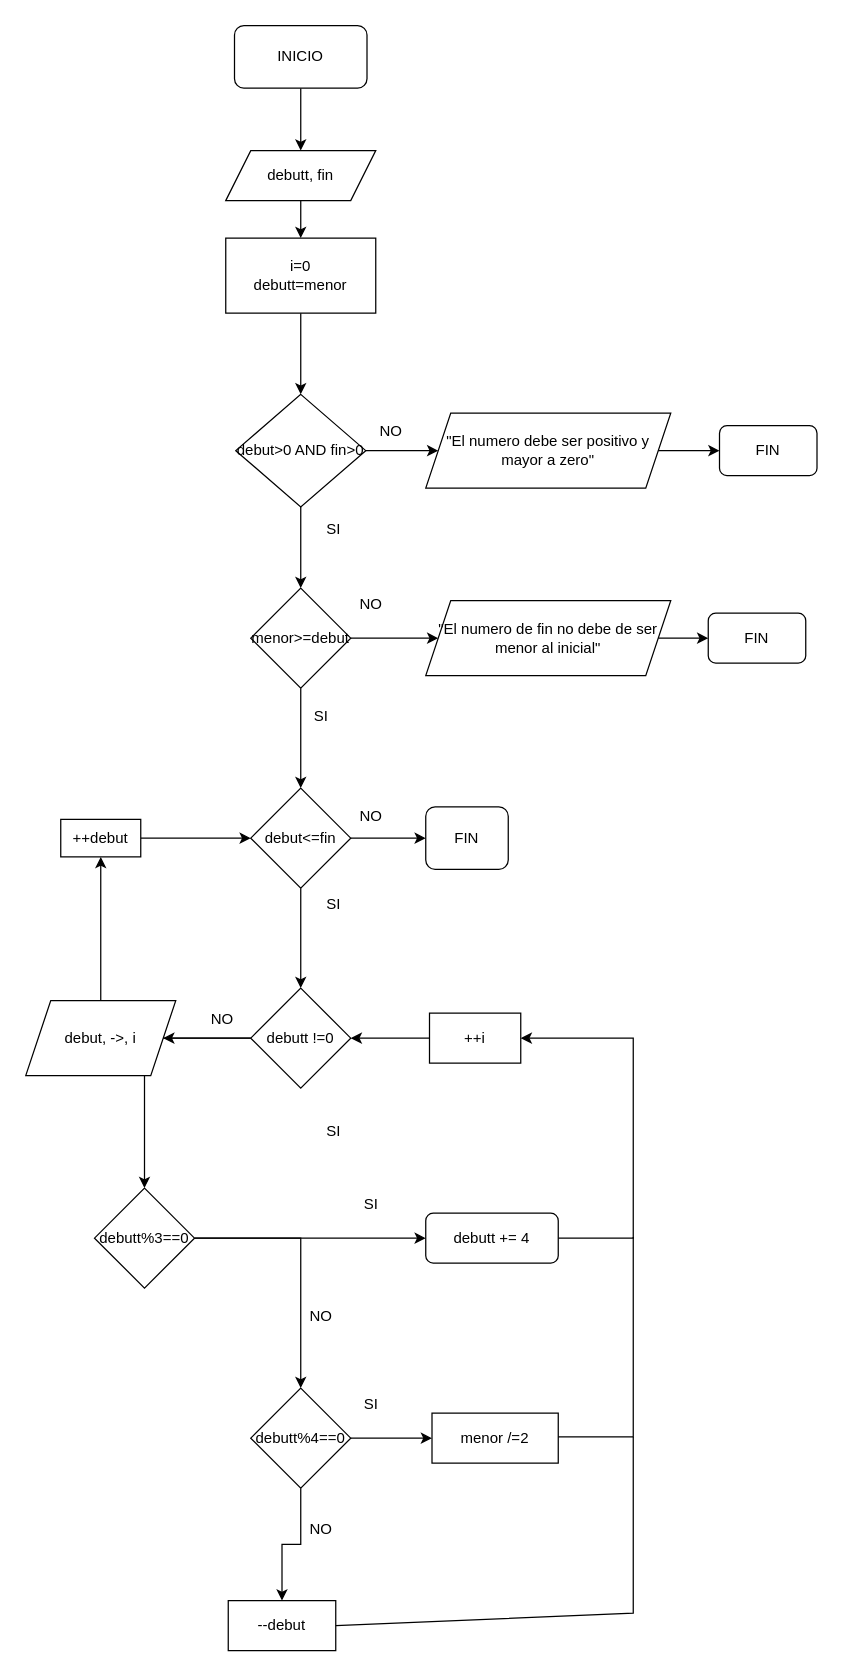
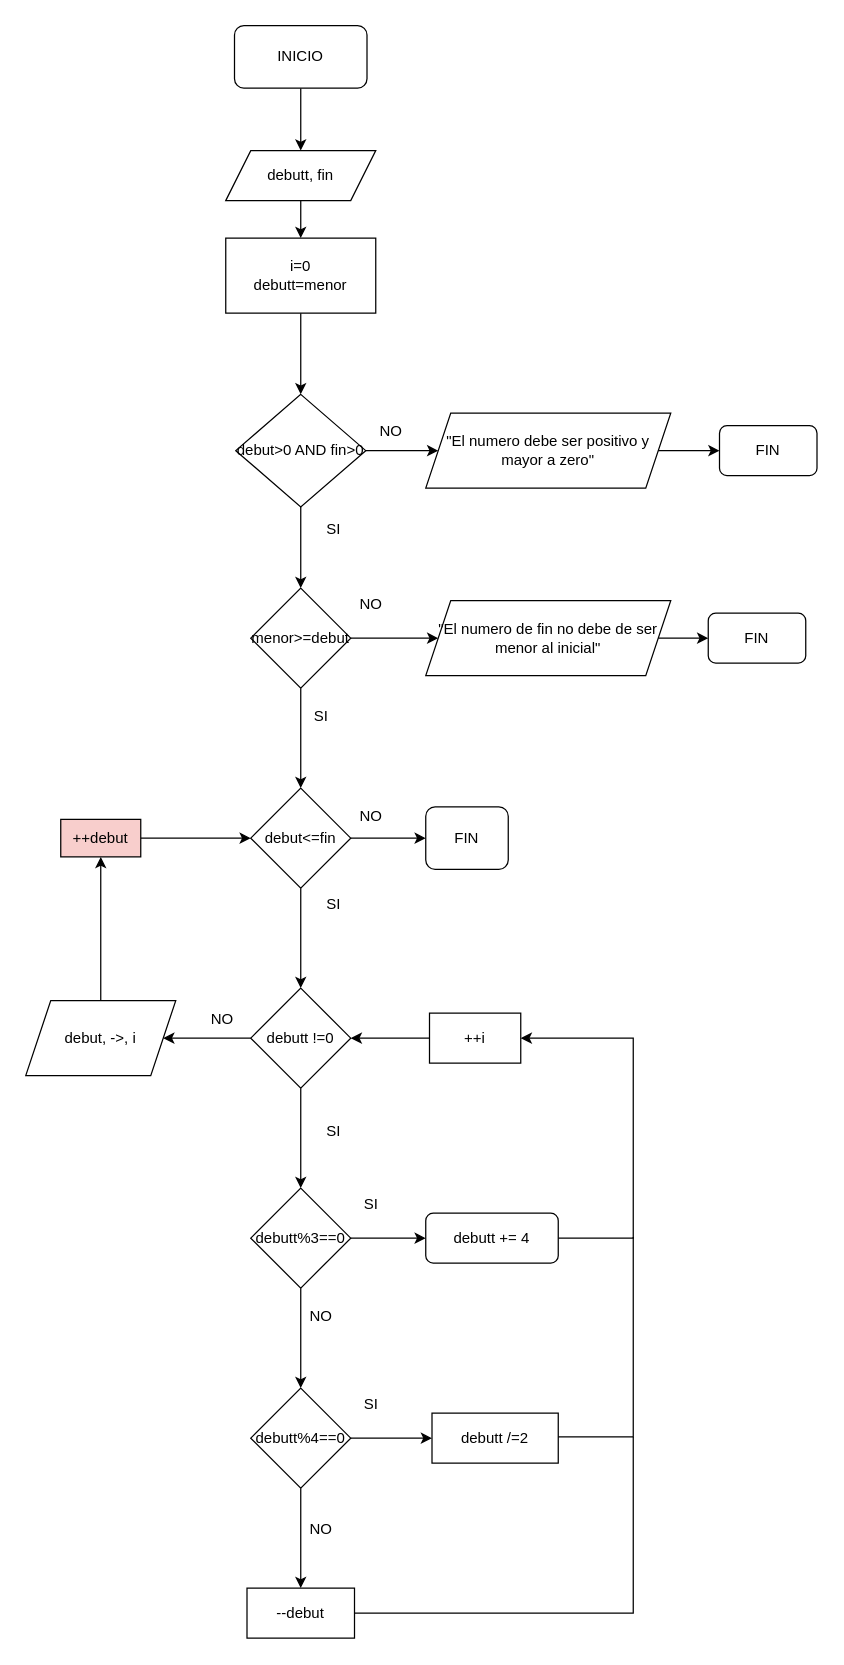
(101, 838) -> (101, 838)
(144, 1238) -> (301, 1238)
(495, 1438) -> (495, 1438)
(282, 1626) -> (301, 1613)
